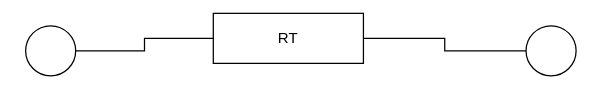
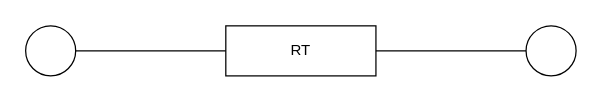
(288, 38) -> (301, 51)
